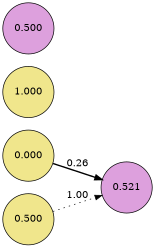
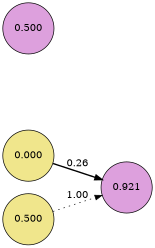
(28, 92) -> none
(127, 187) -> (127, 187)
